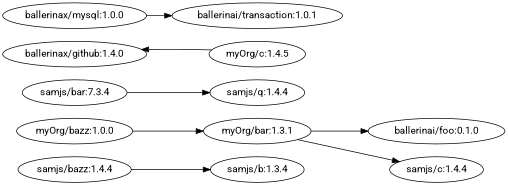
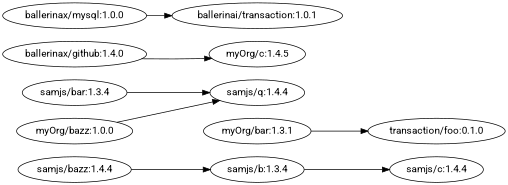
(180, 49) -> (173, 59)
(75, 93) -> (75, 93)
(164, 131) -> (165, 112)
(437, 131) -> (437, 131)
(345, 150) -> (343, 170)
